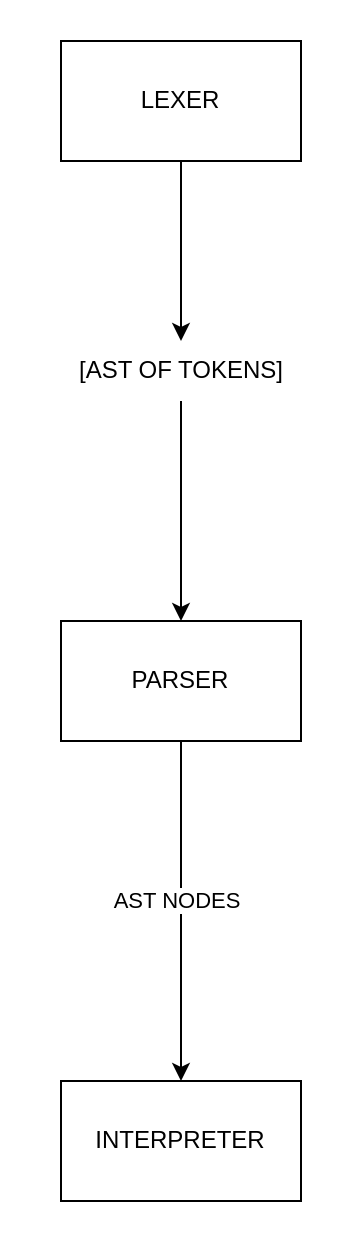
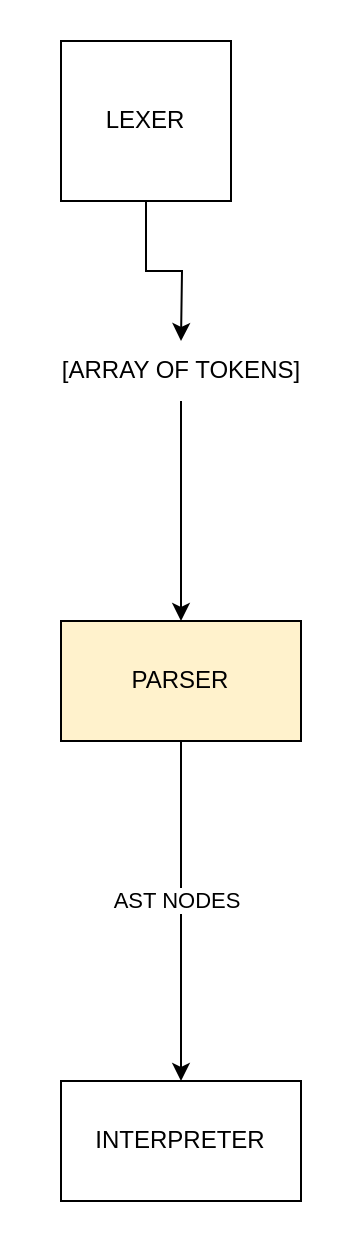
(181, 101) -> (146, 121)
(182, 371) -> (182, 371)
(181, 681) -> (181, 681)
